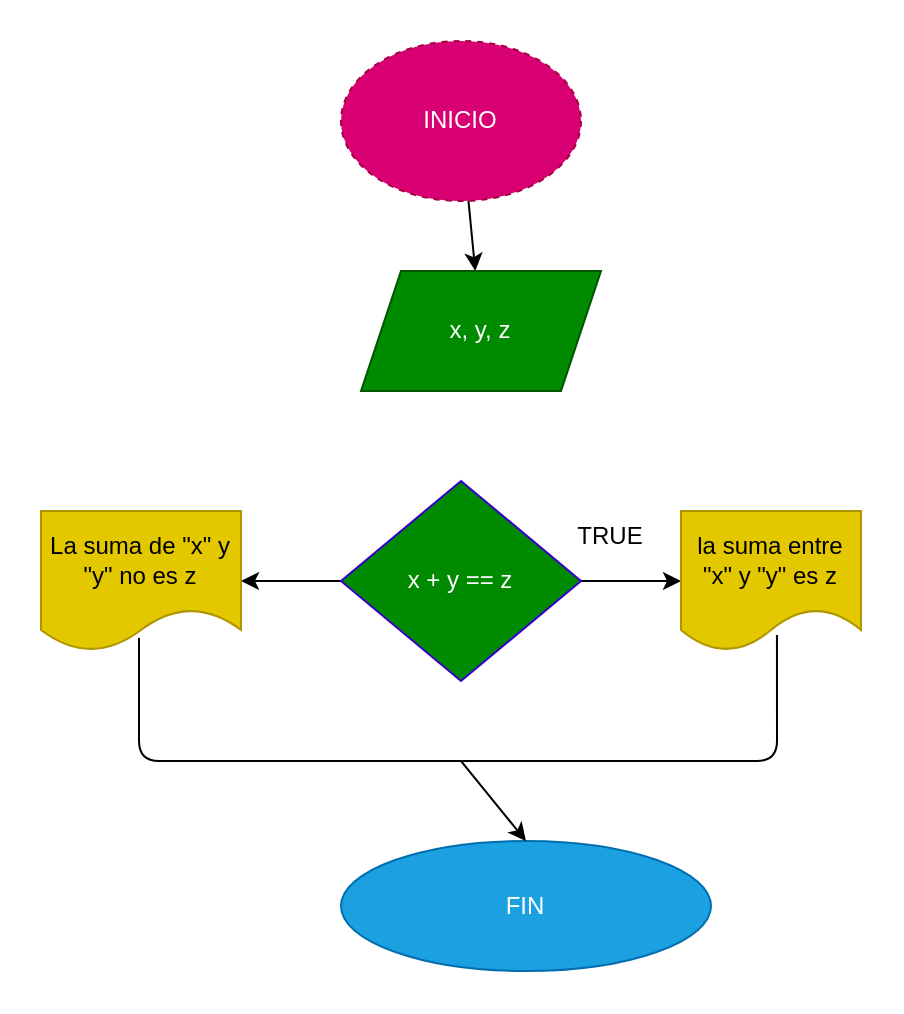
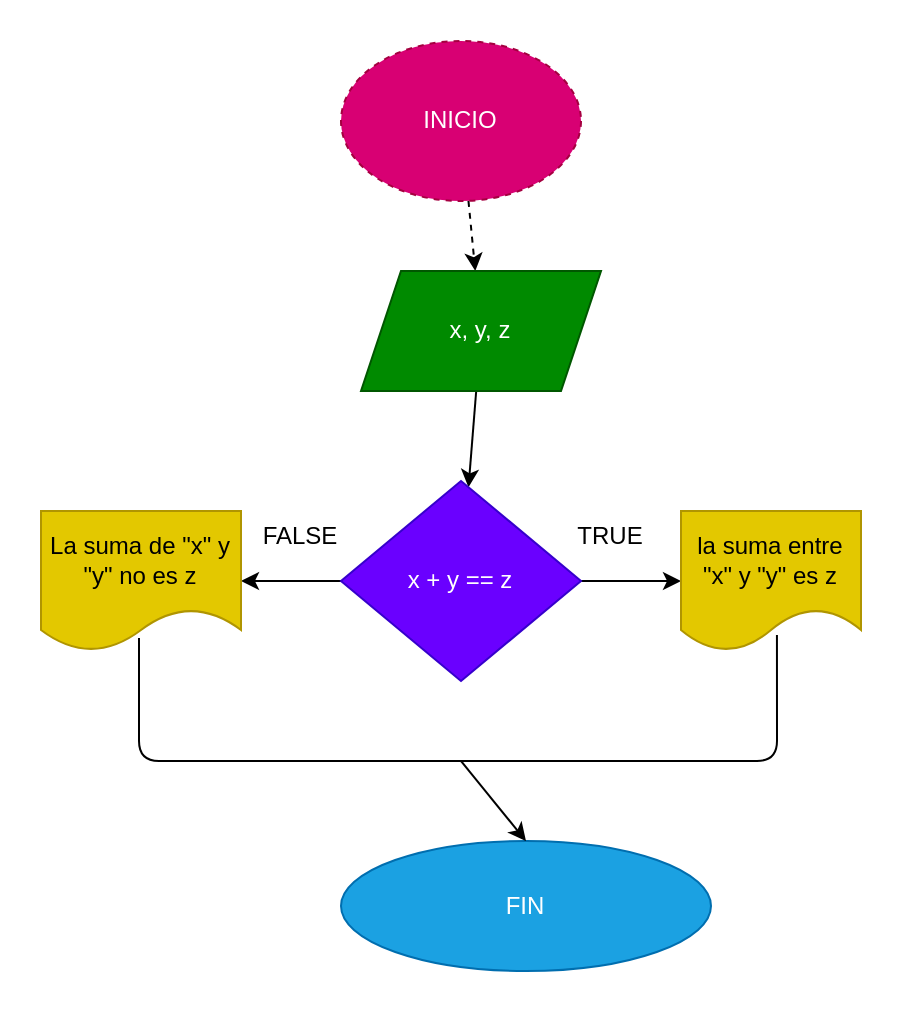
(471, 231) -> (471, 231)
none -> (473, 432)
none -> (301, 536)
(461, 581) -> (461, 581)
